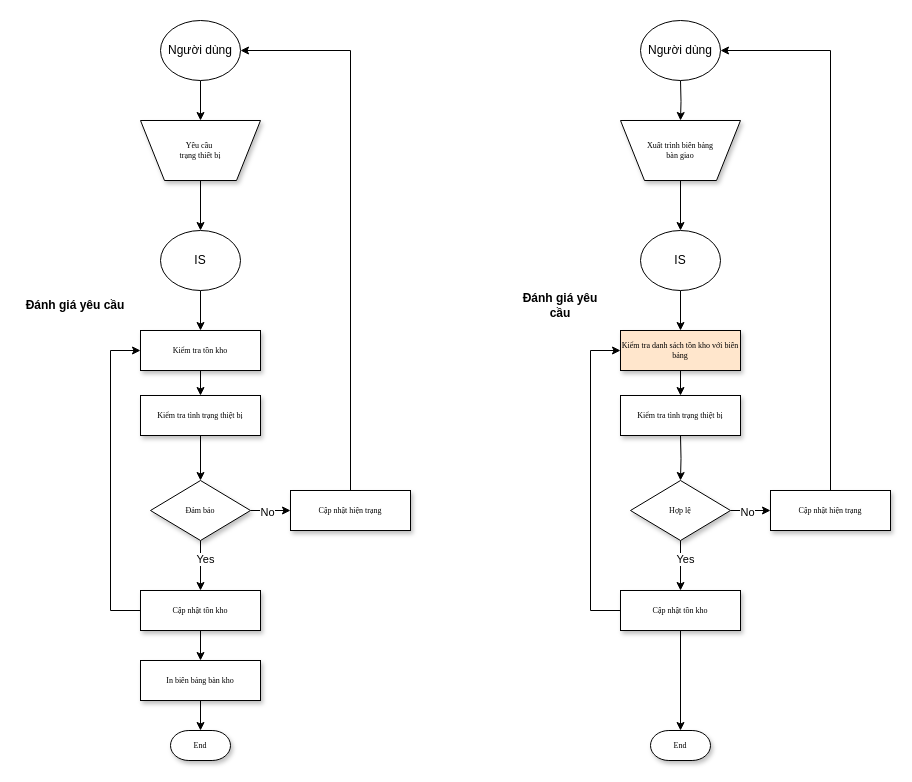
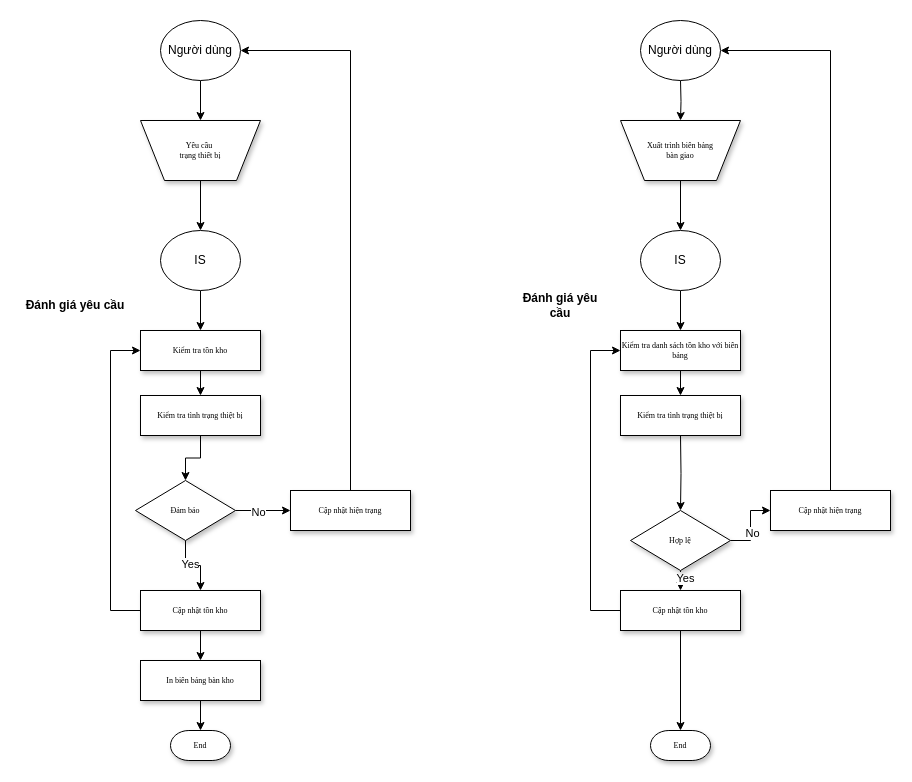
(681, 351) -> (681, 351)
(201, 511) -> (186, 511)
(681, 511) -> (681, 541)
